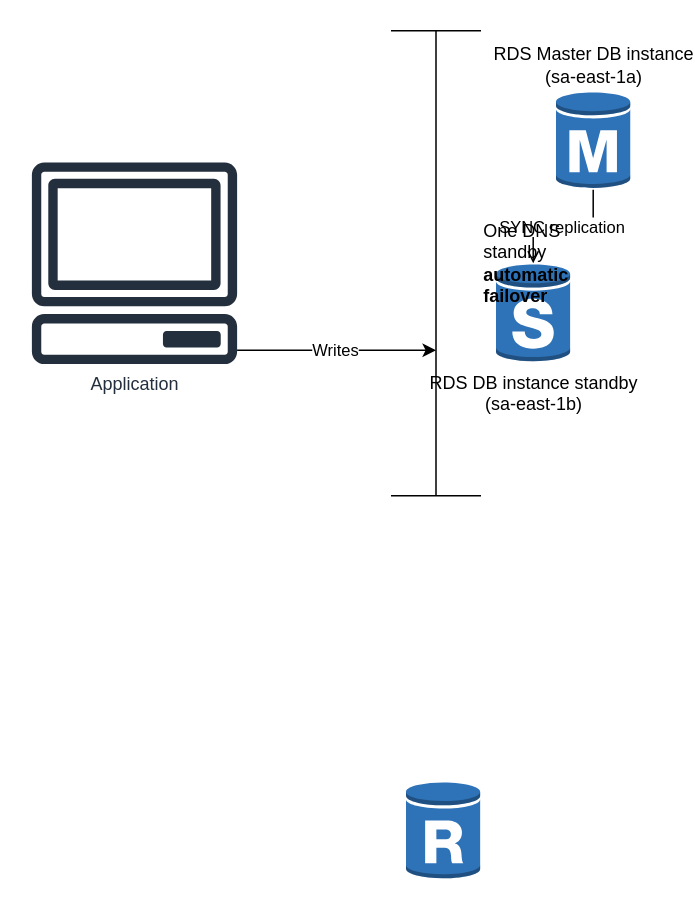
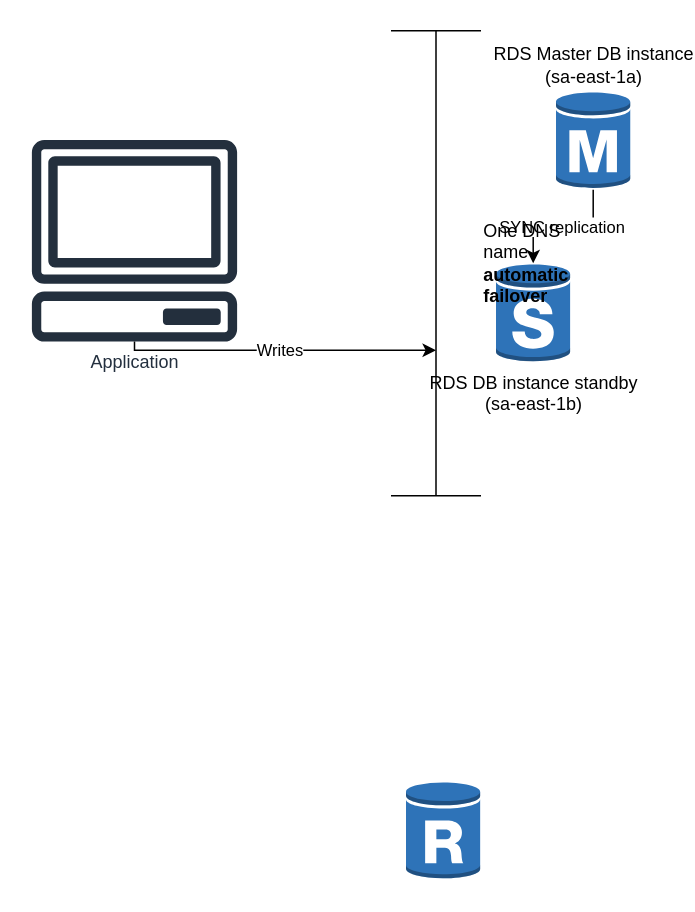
(533, 251) -> (533, 250)
(134, 263) -> (134, 241)
(530, 263) -> (530, 263)
